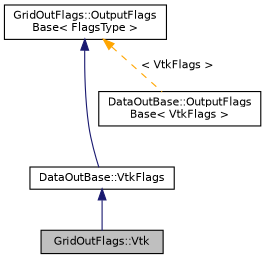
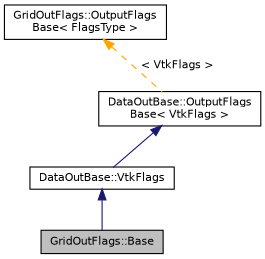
(87, 109) -> (133, 150)
(102, 242) -> (102, 242)
